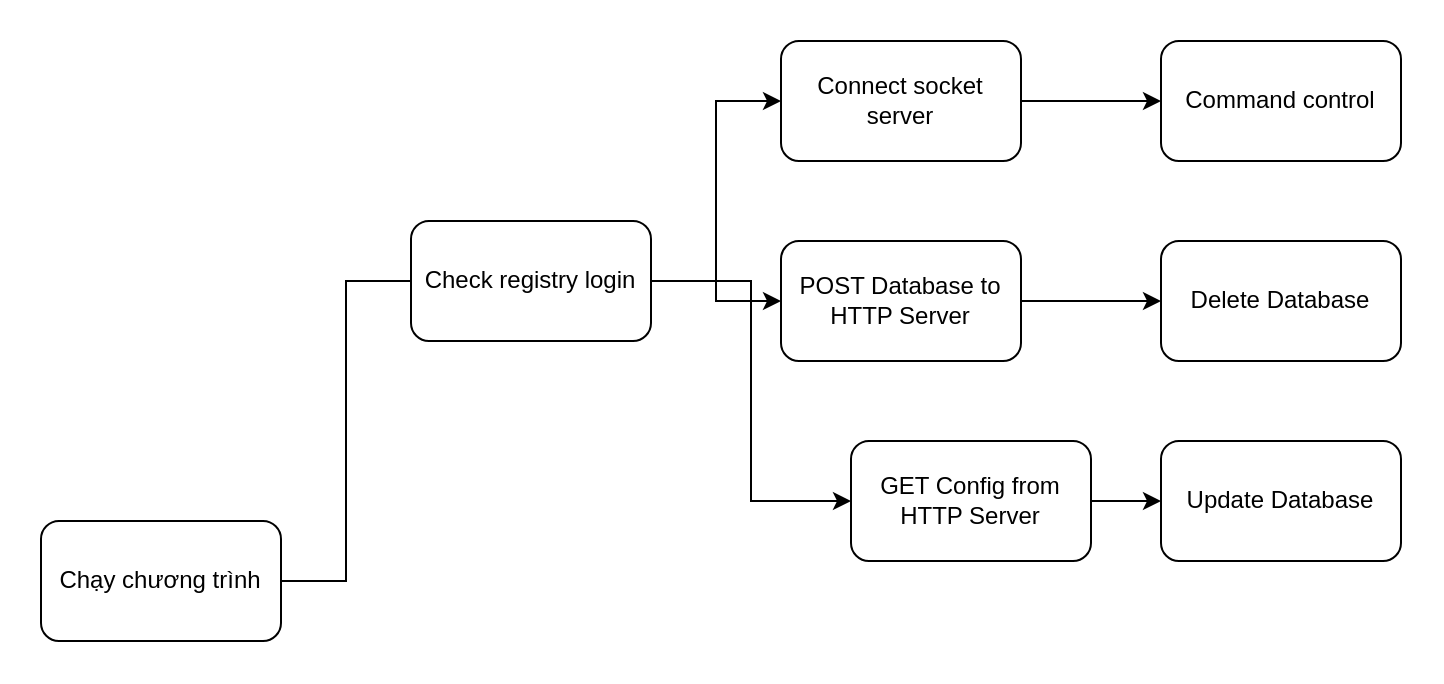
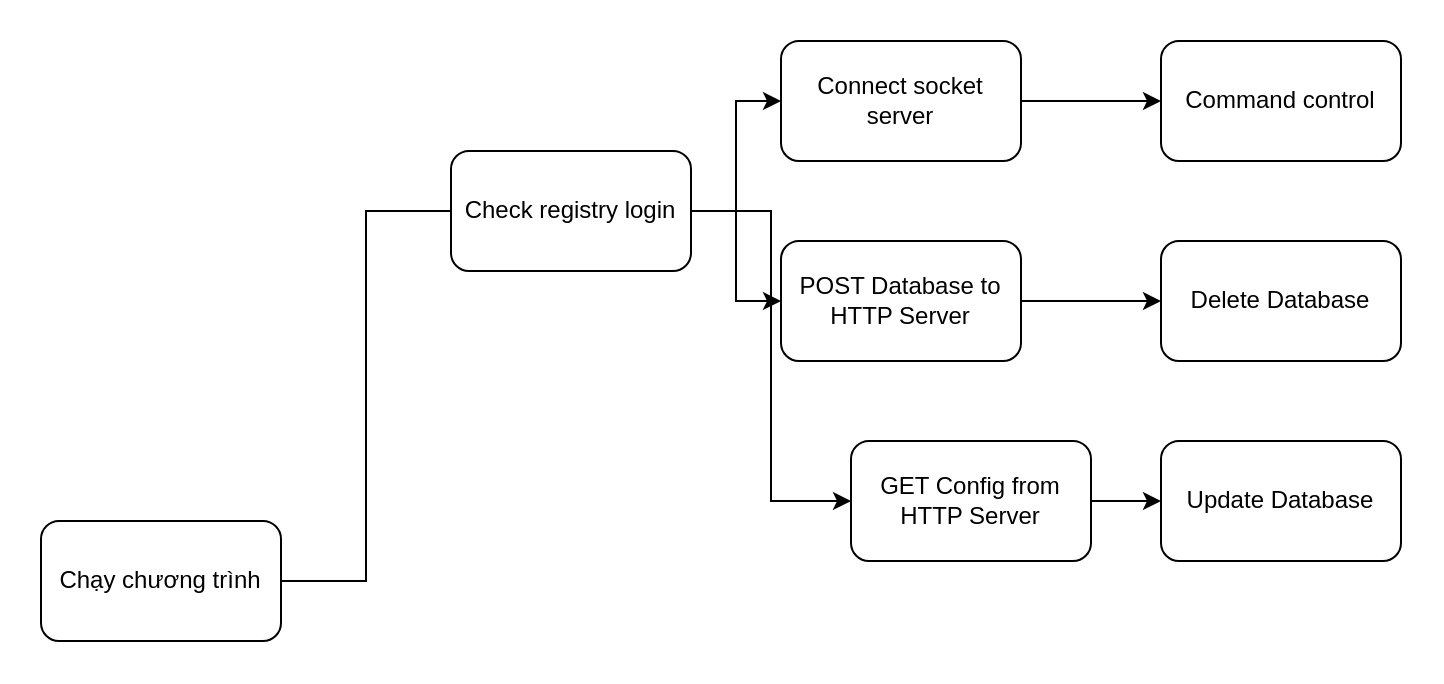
(531, 281) -> (571, 211)
